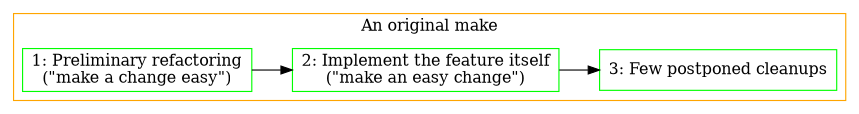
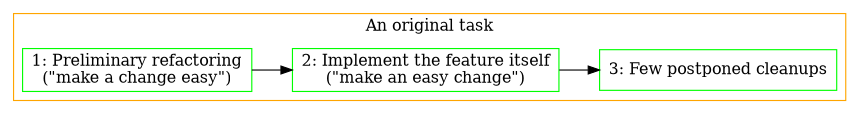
(430, 27) -> (430, 27)
